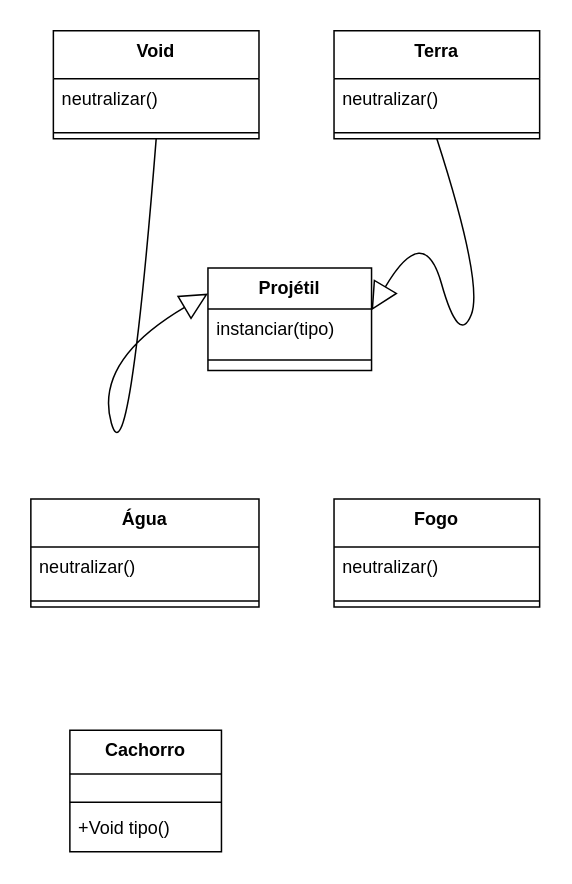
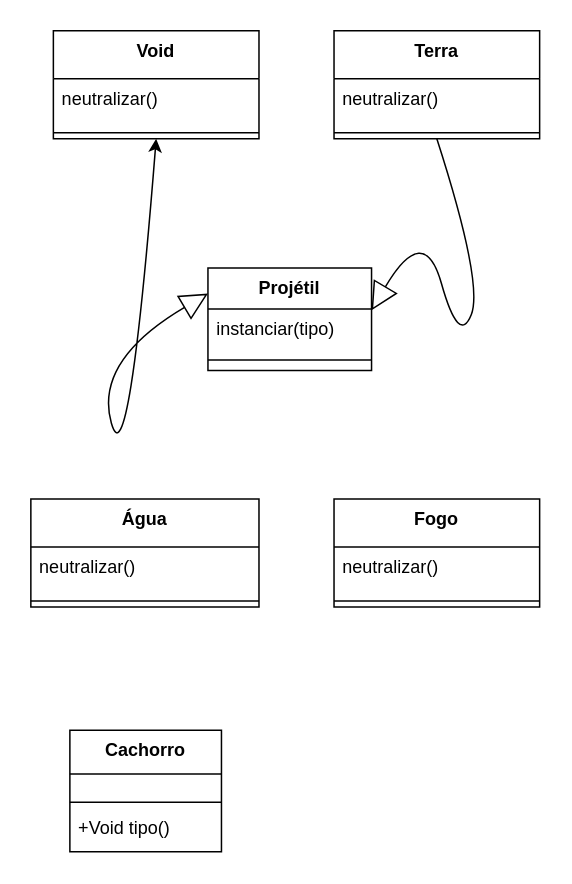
(155, 147) -> (155, 150)
